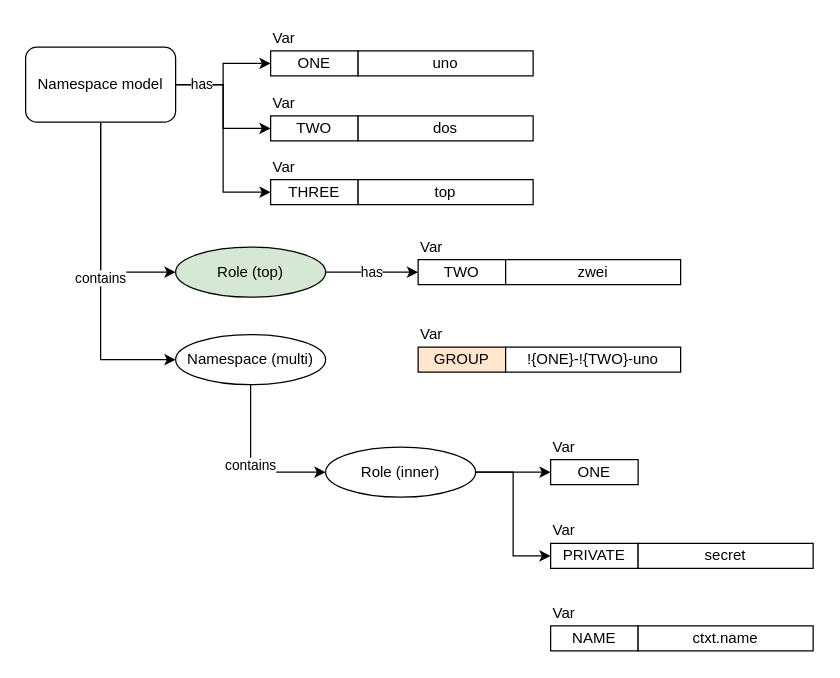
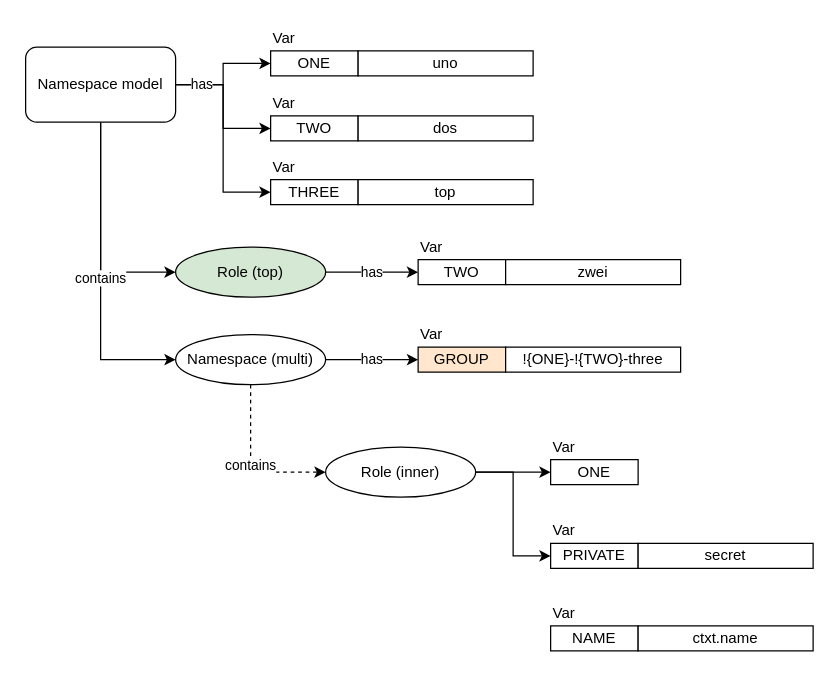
none -> (368, 359)
(593, 359) -> (593, 359)
(251, 423) -> (251, 423)
